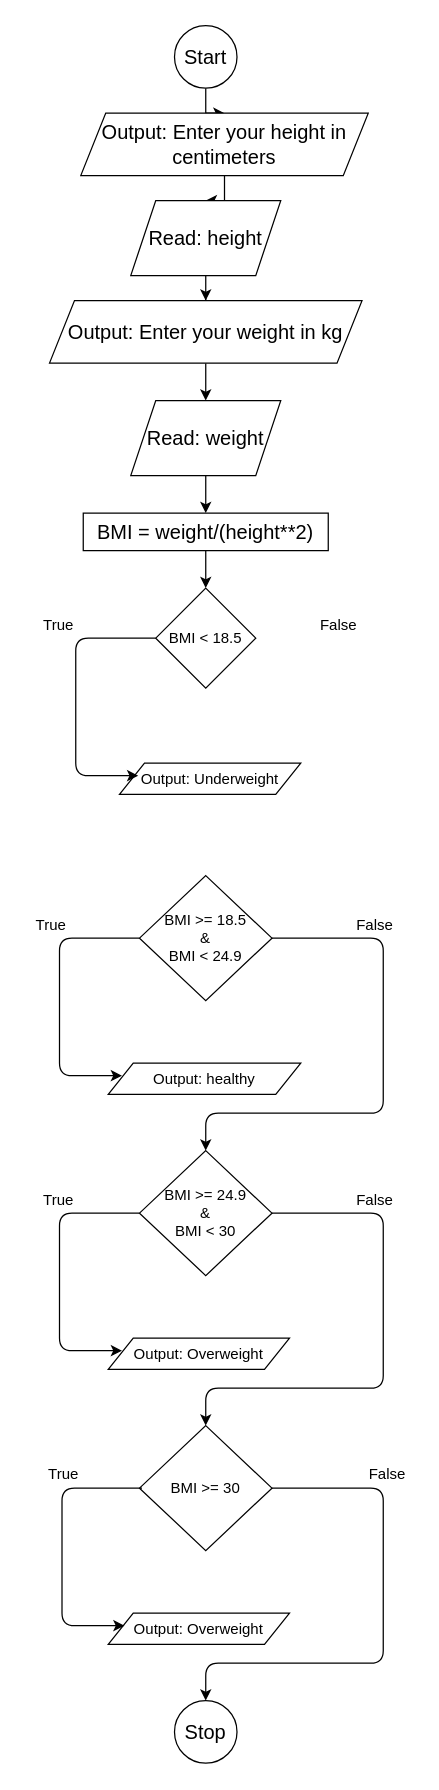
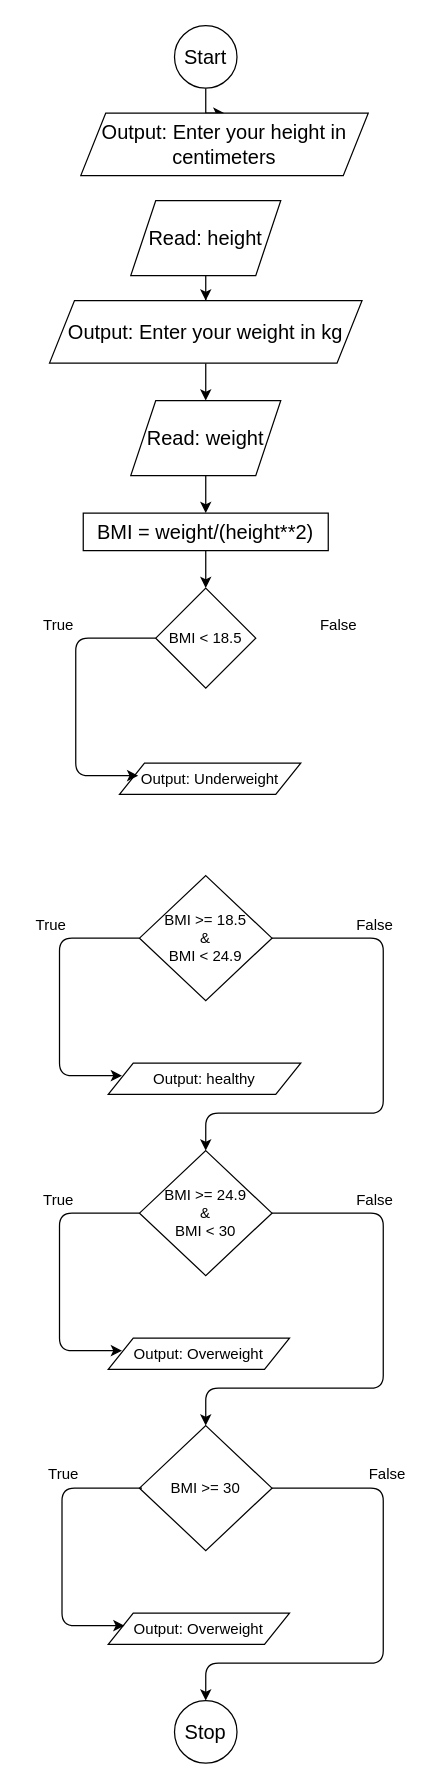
(224, 193) -> none
